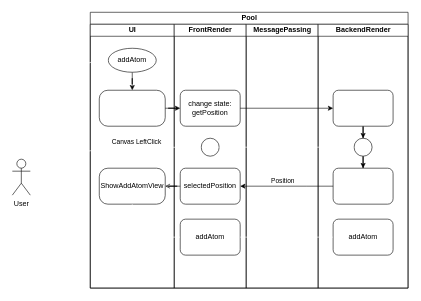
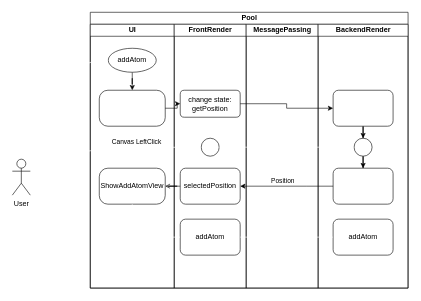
(210, 108) -> (210, 104)
